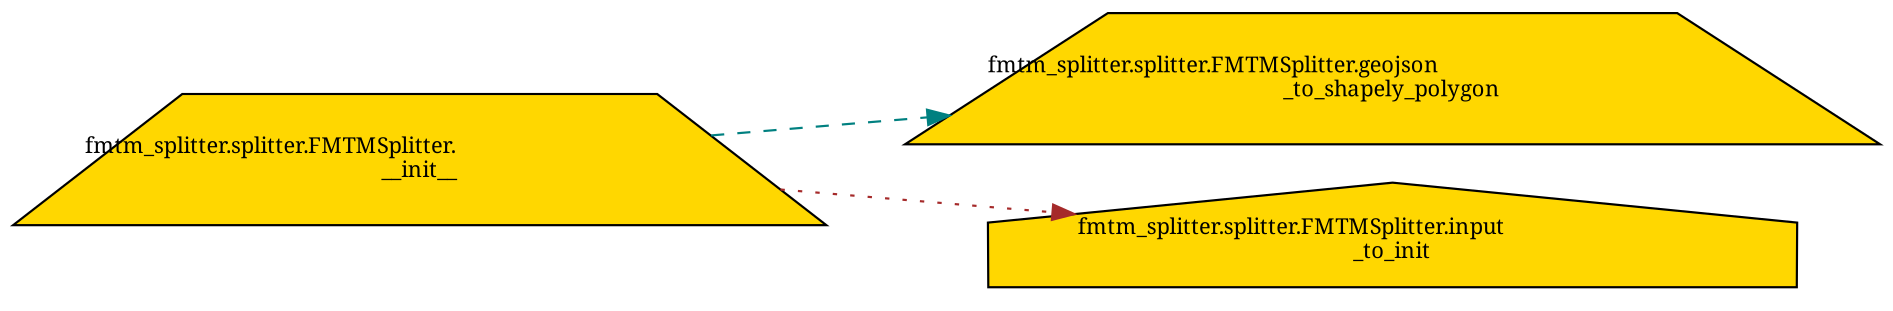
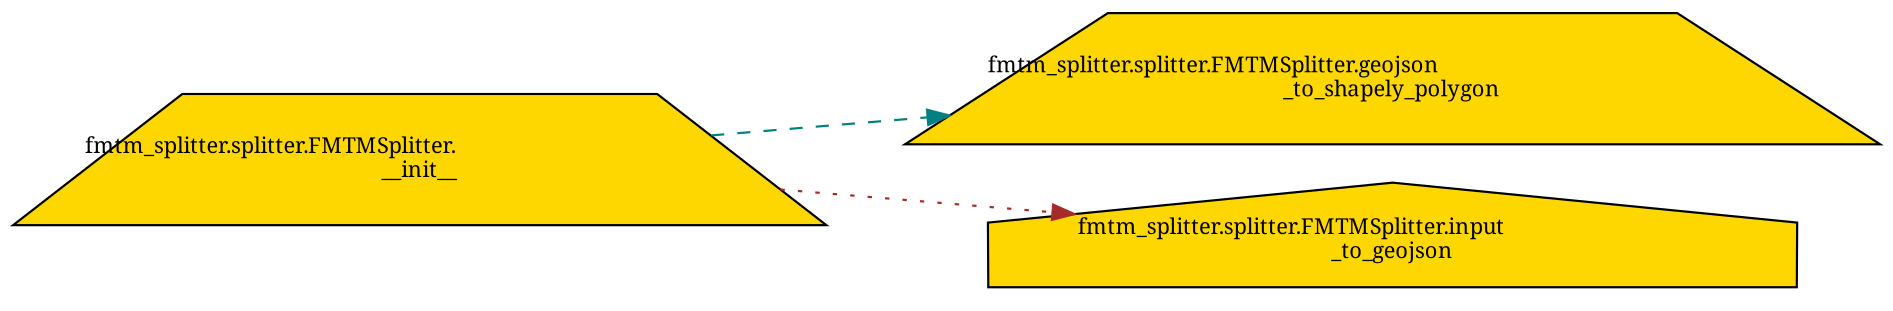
(1393, 240) -> (1393, 240)
